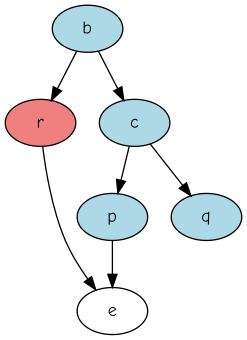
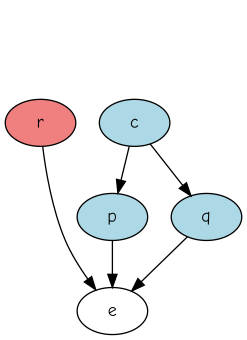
(88, 29) -> none
none -> (164, 259)
